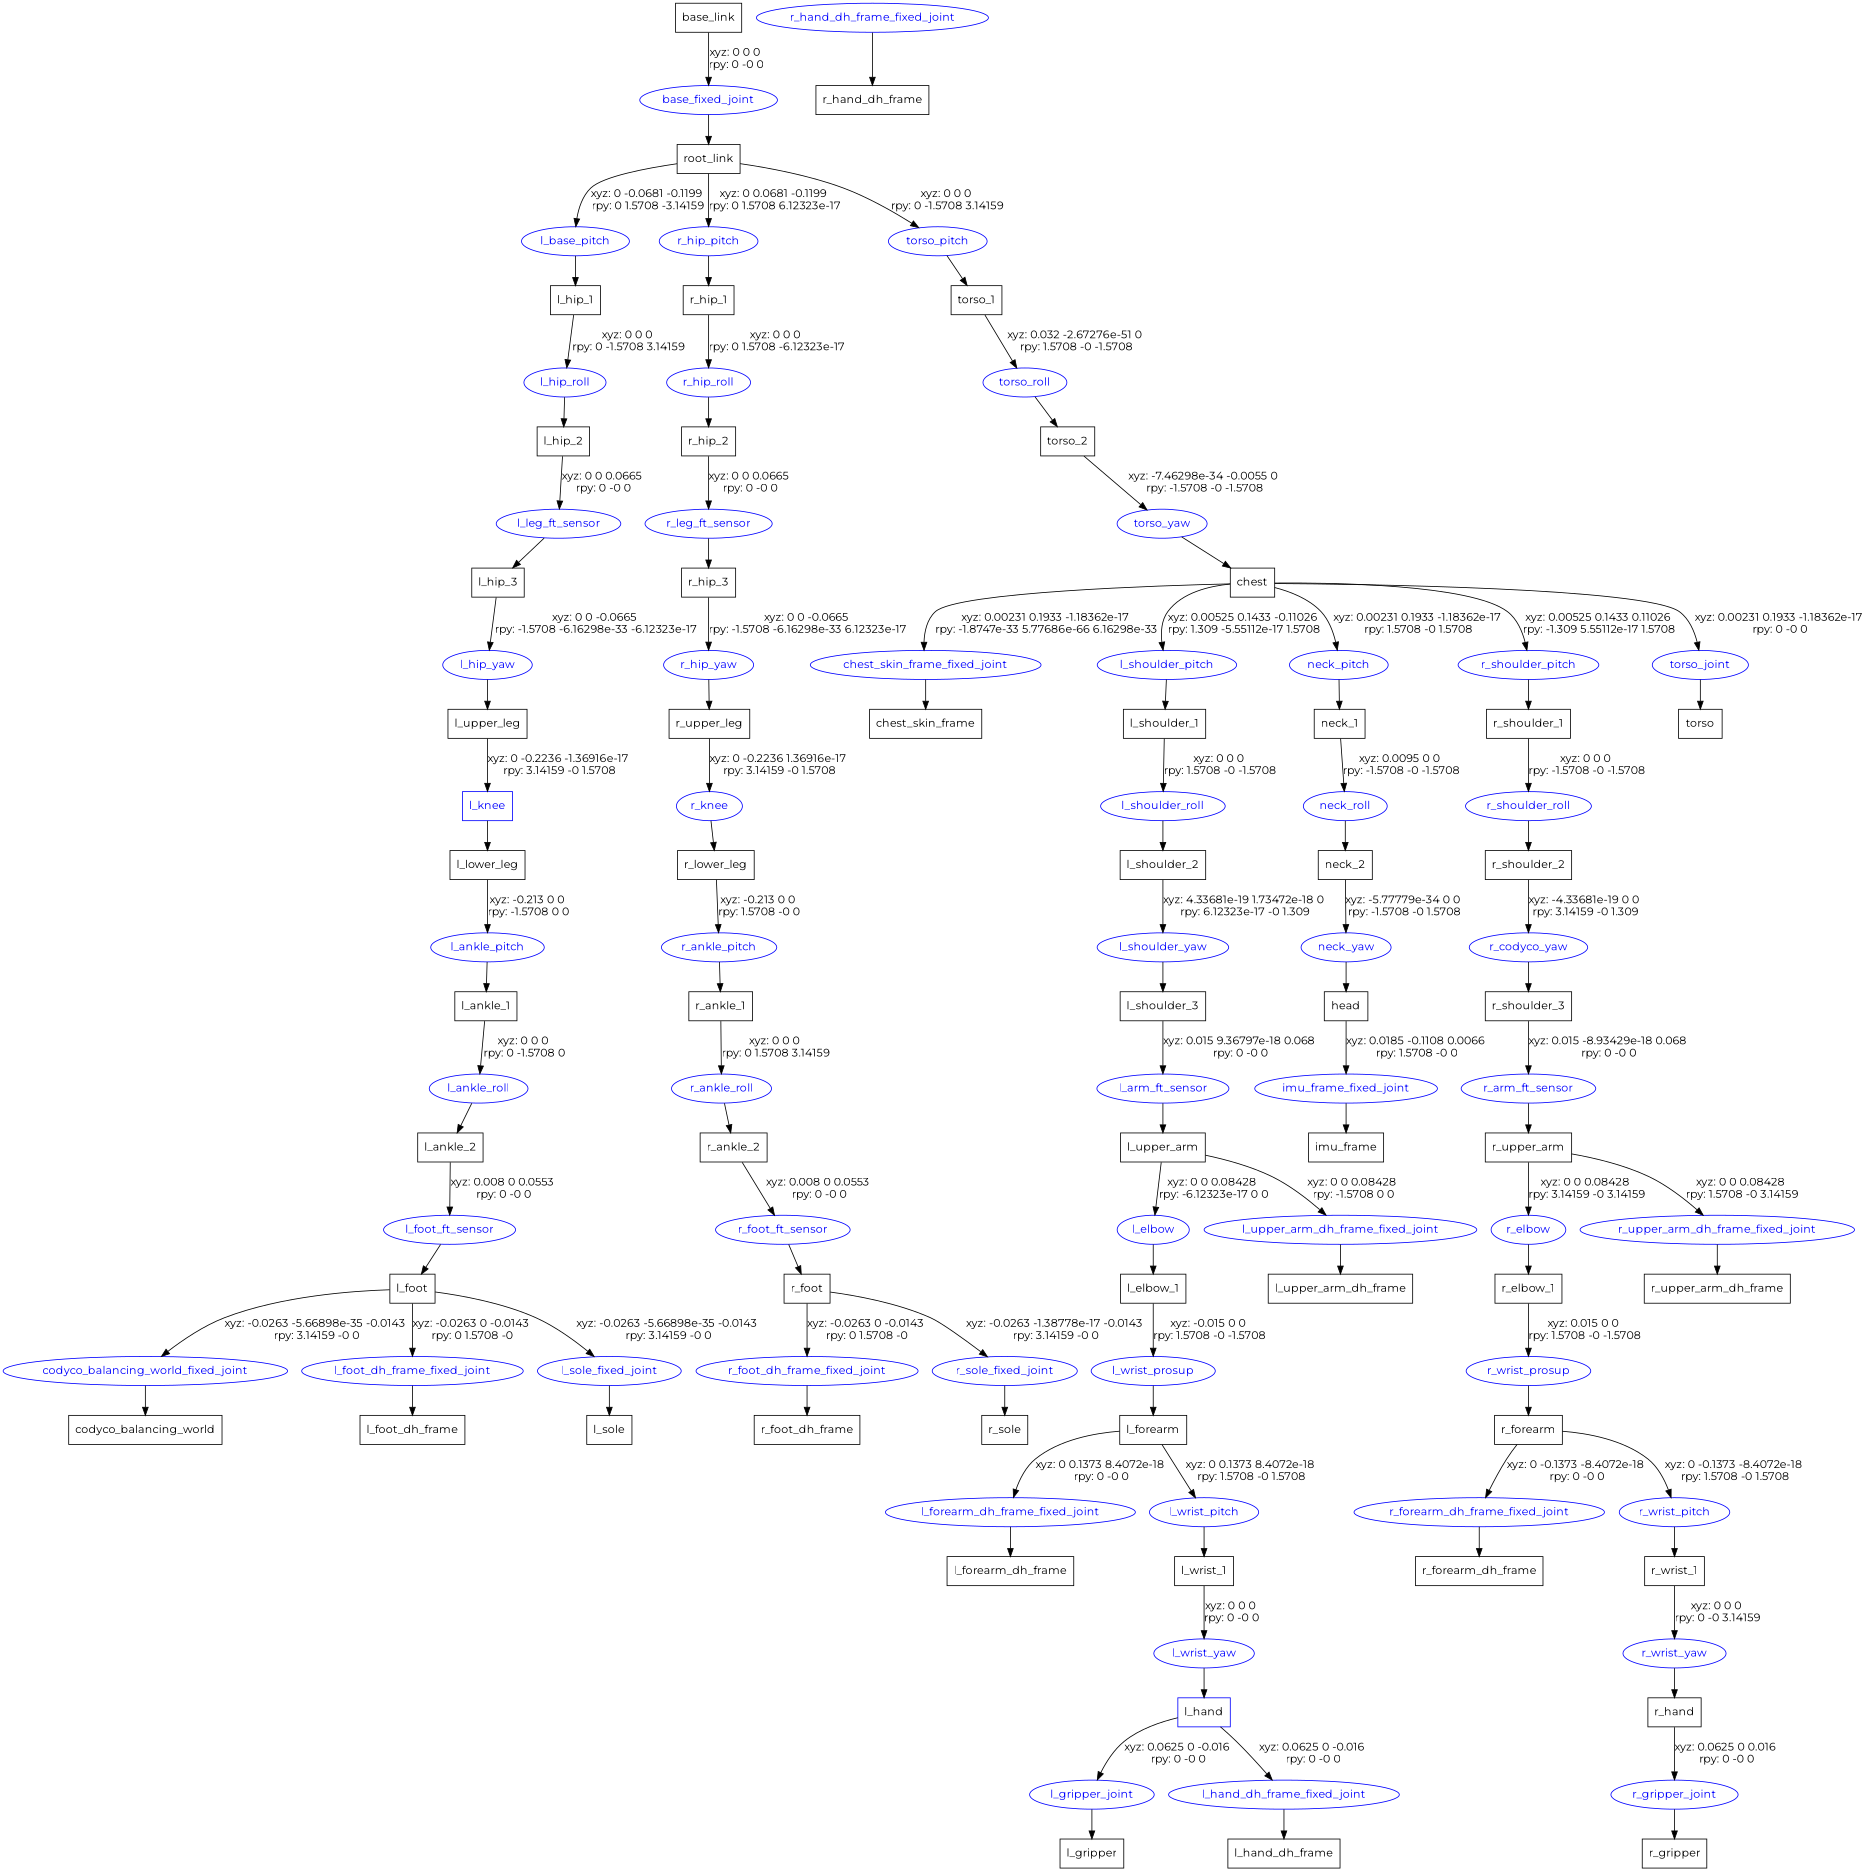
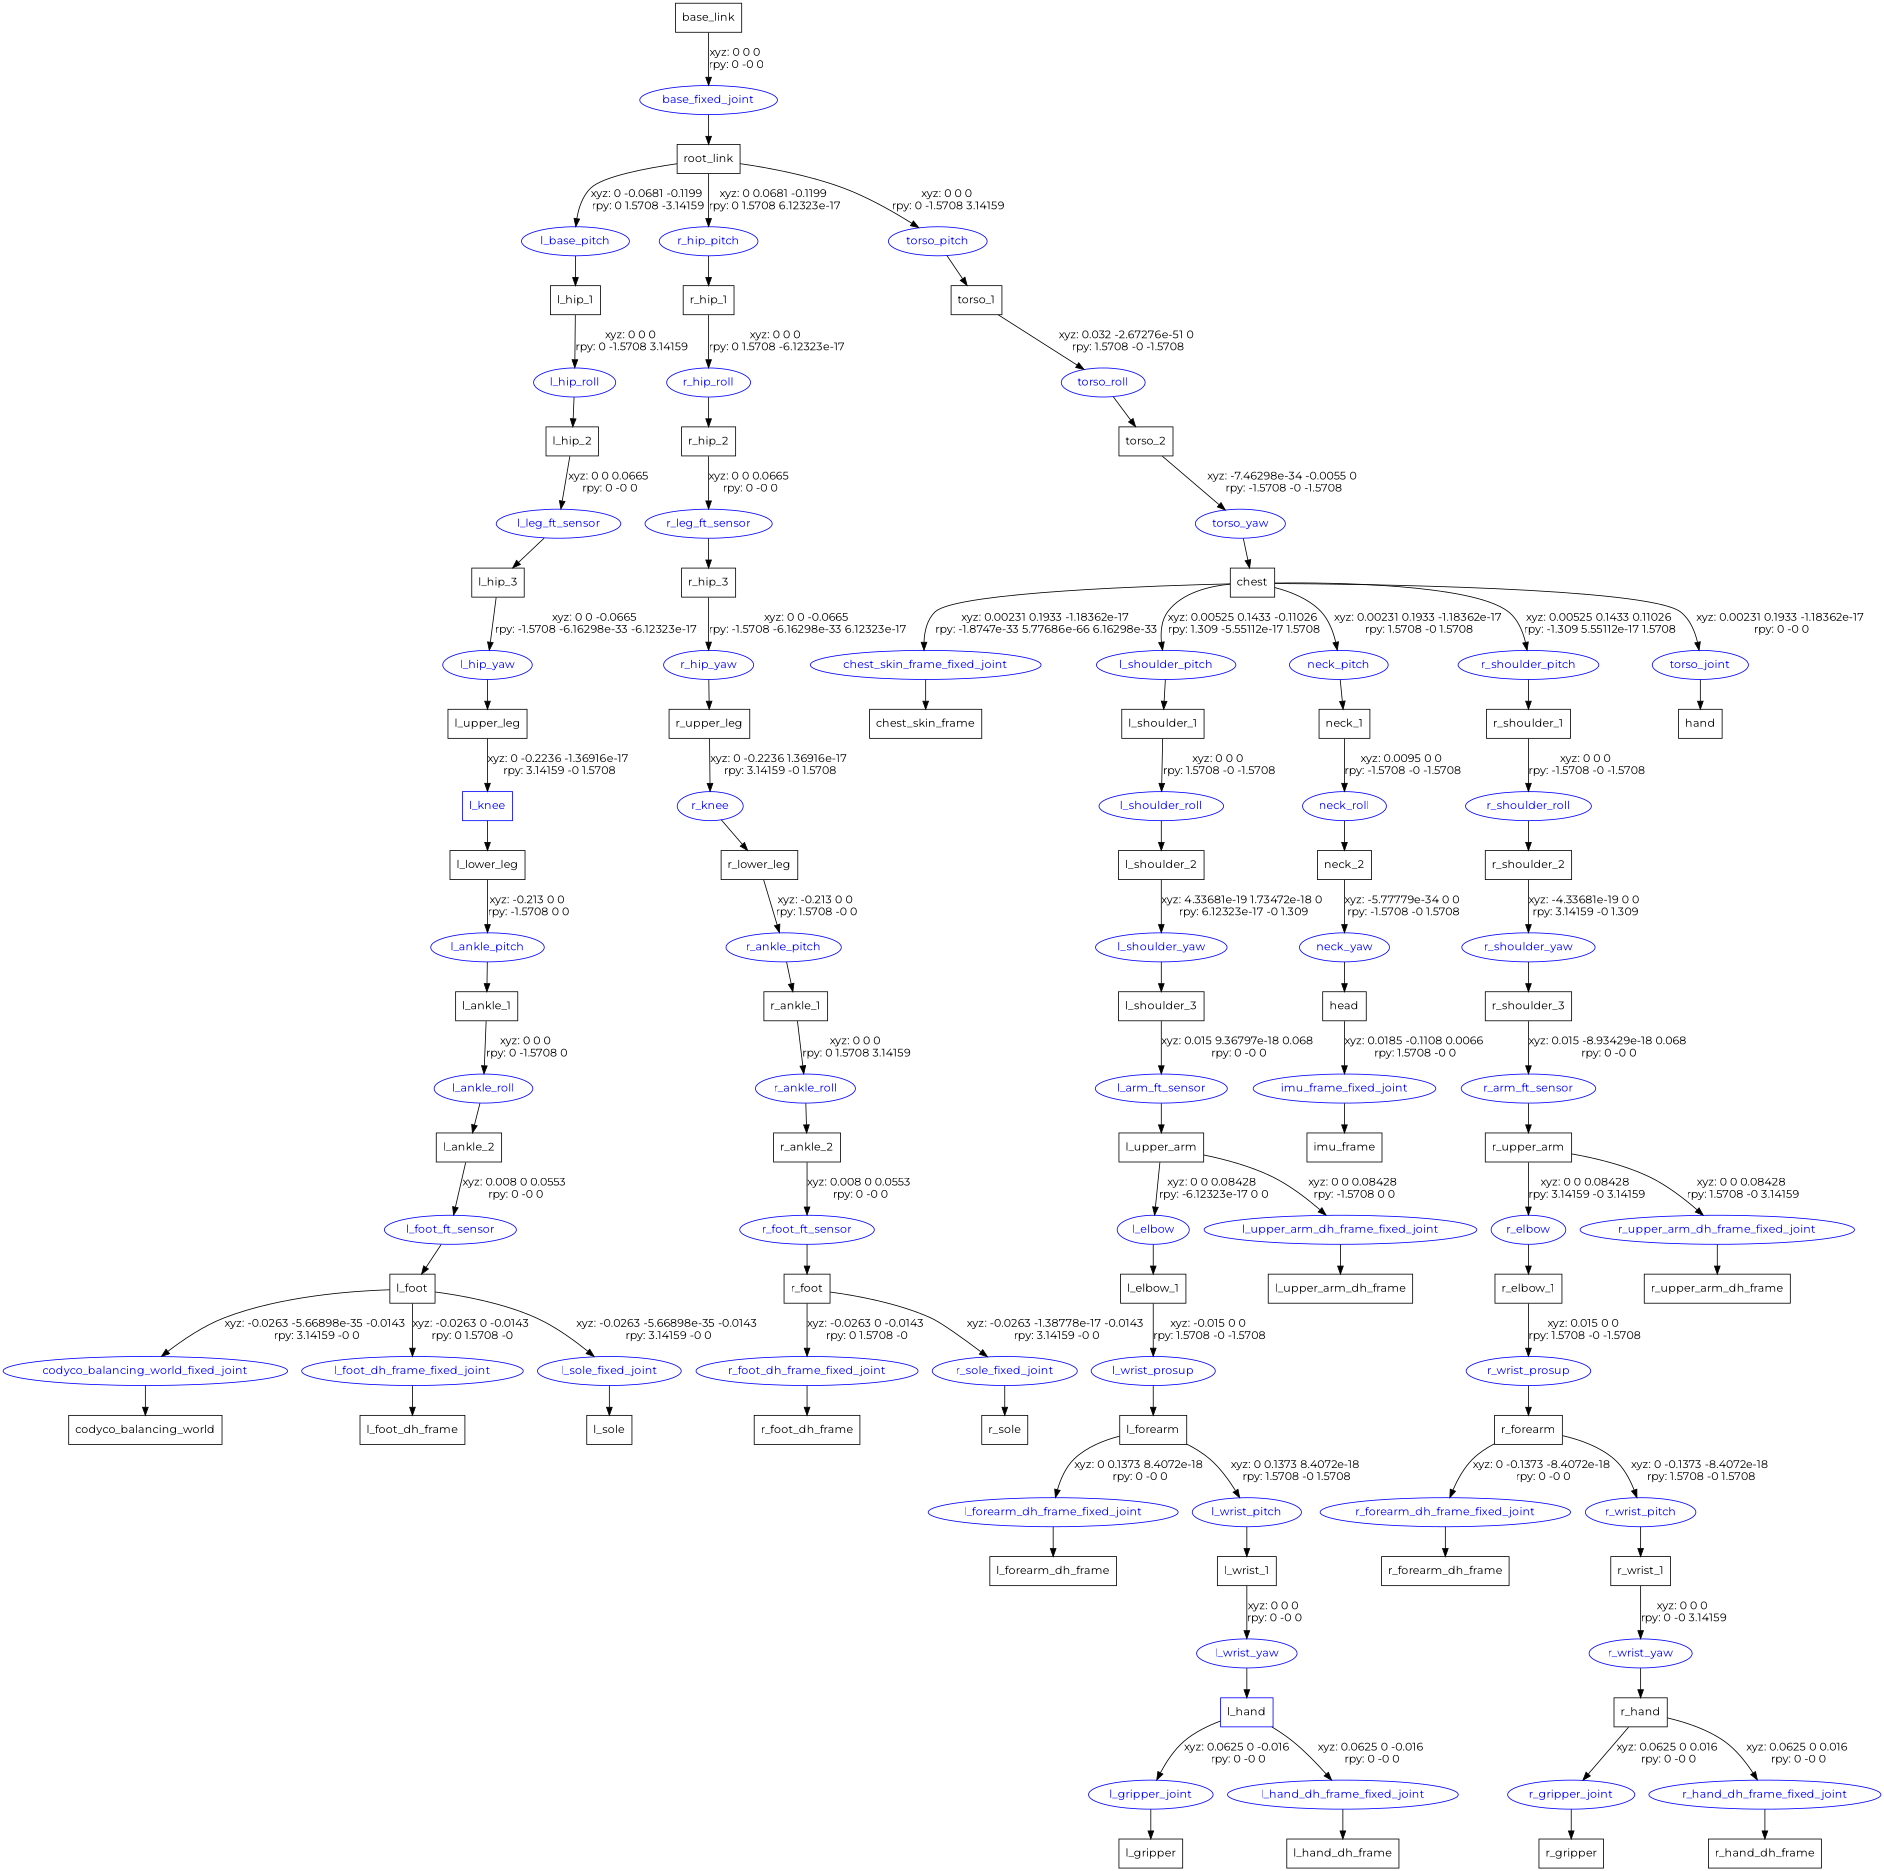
(1700, 724) -> (1700, 724)
(1528, 947) -> (1528, 947)
none -> (1716, 1736)
